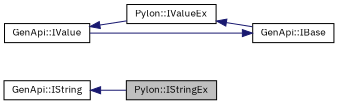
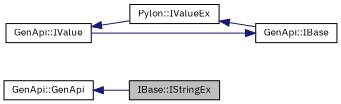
(47, 90) -> (49, 90)
(171, 90) -> (174, 90)
